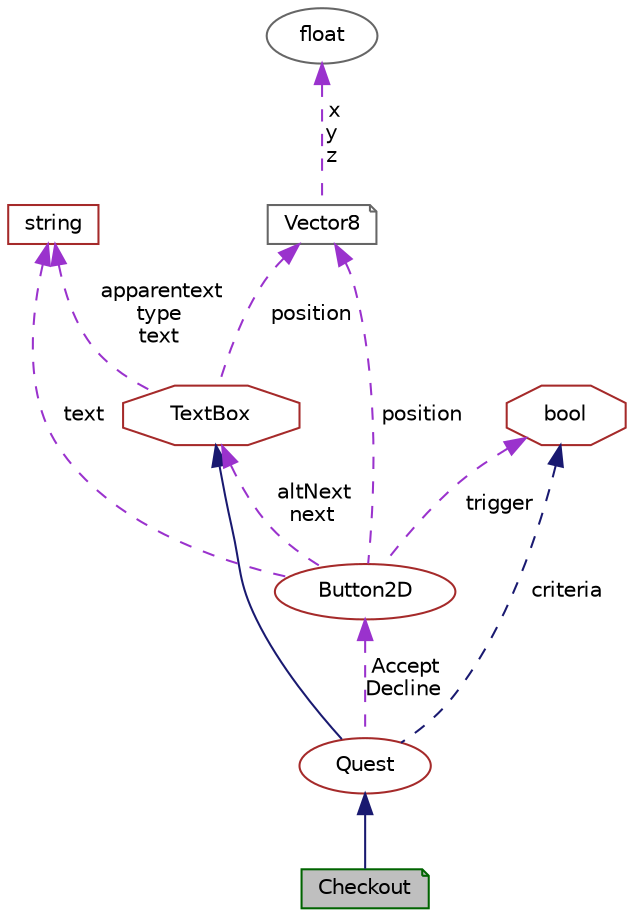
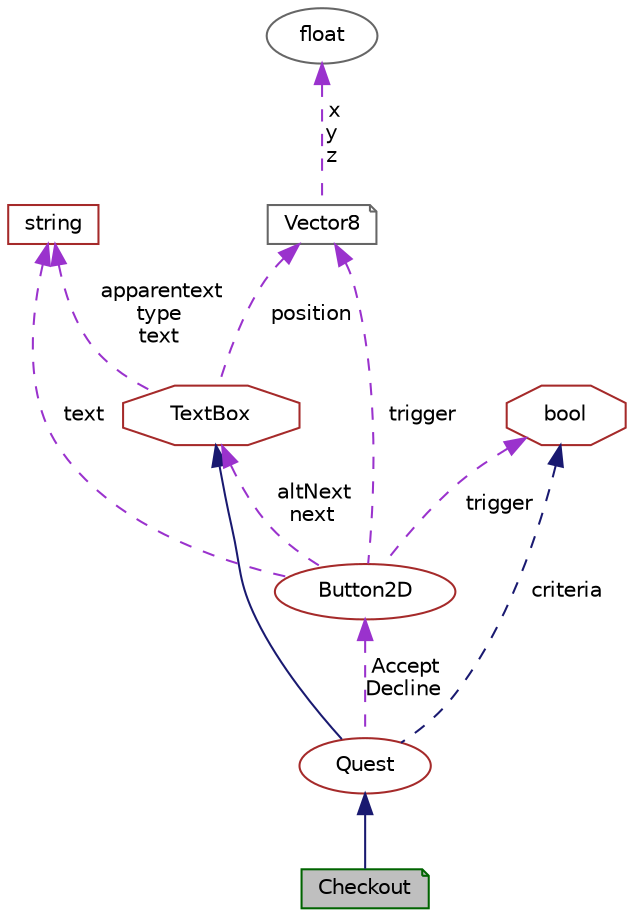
(420, 415) -> (420, 415)
